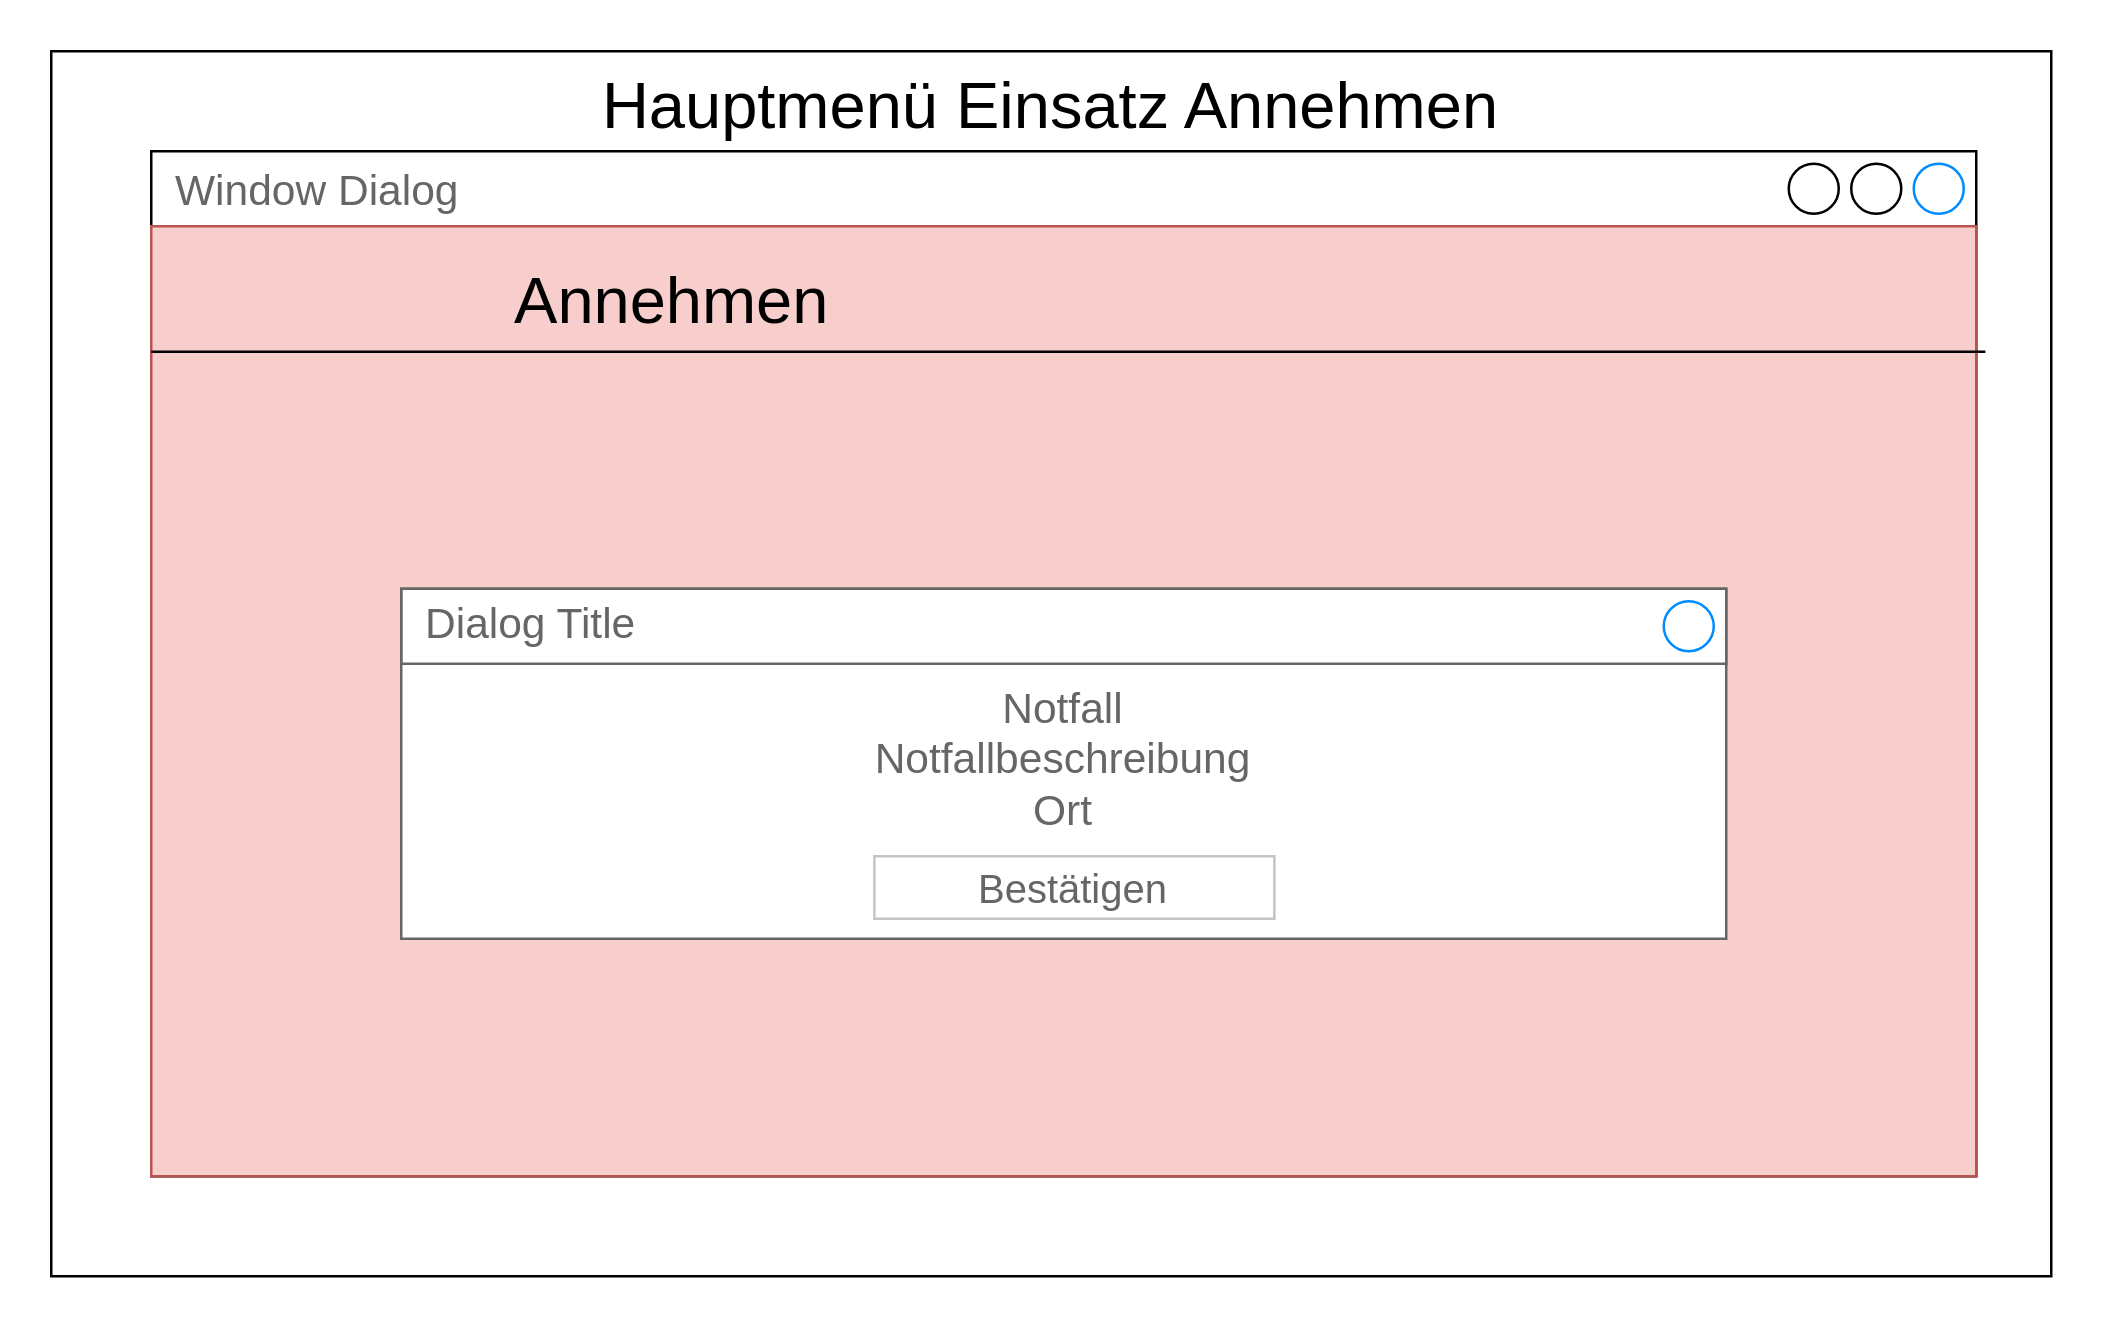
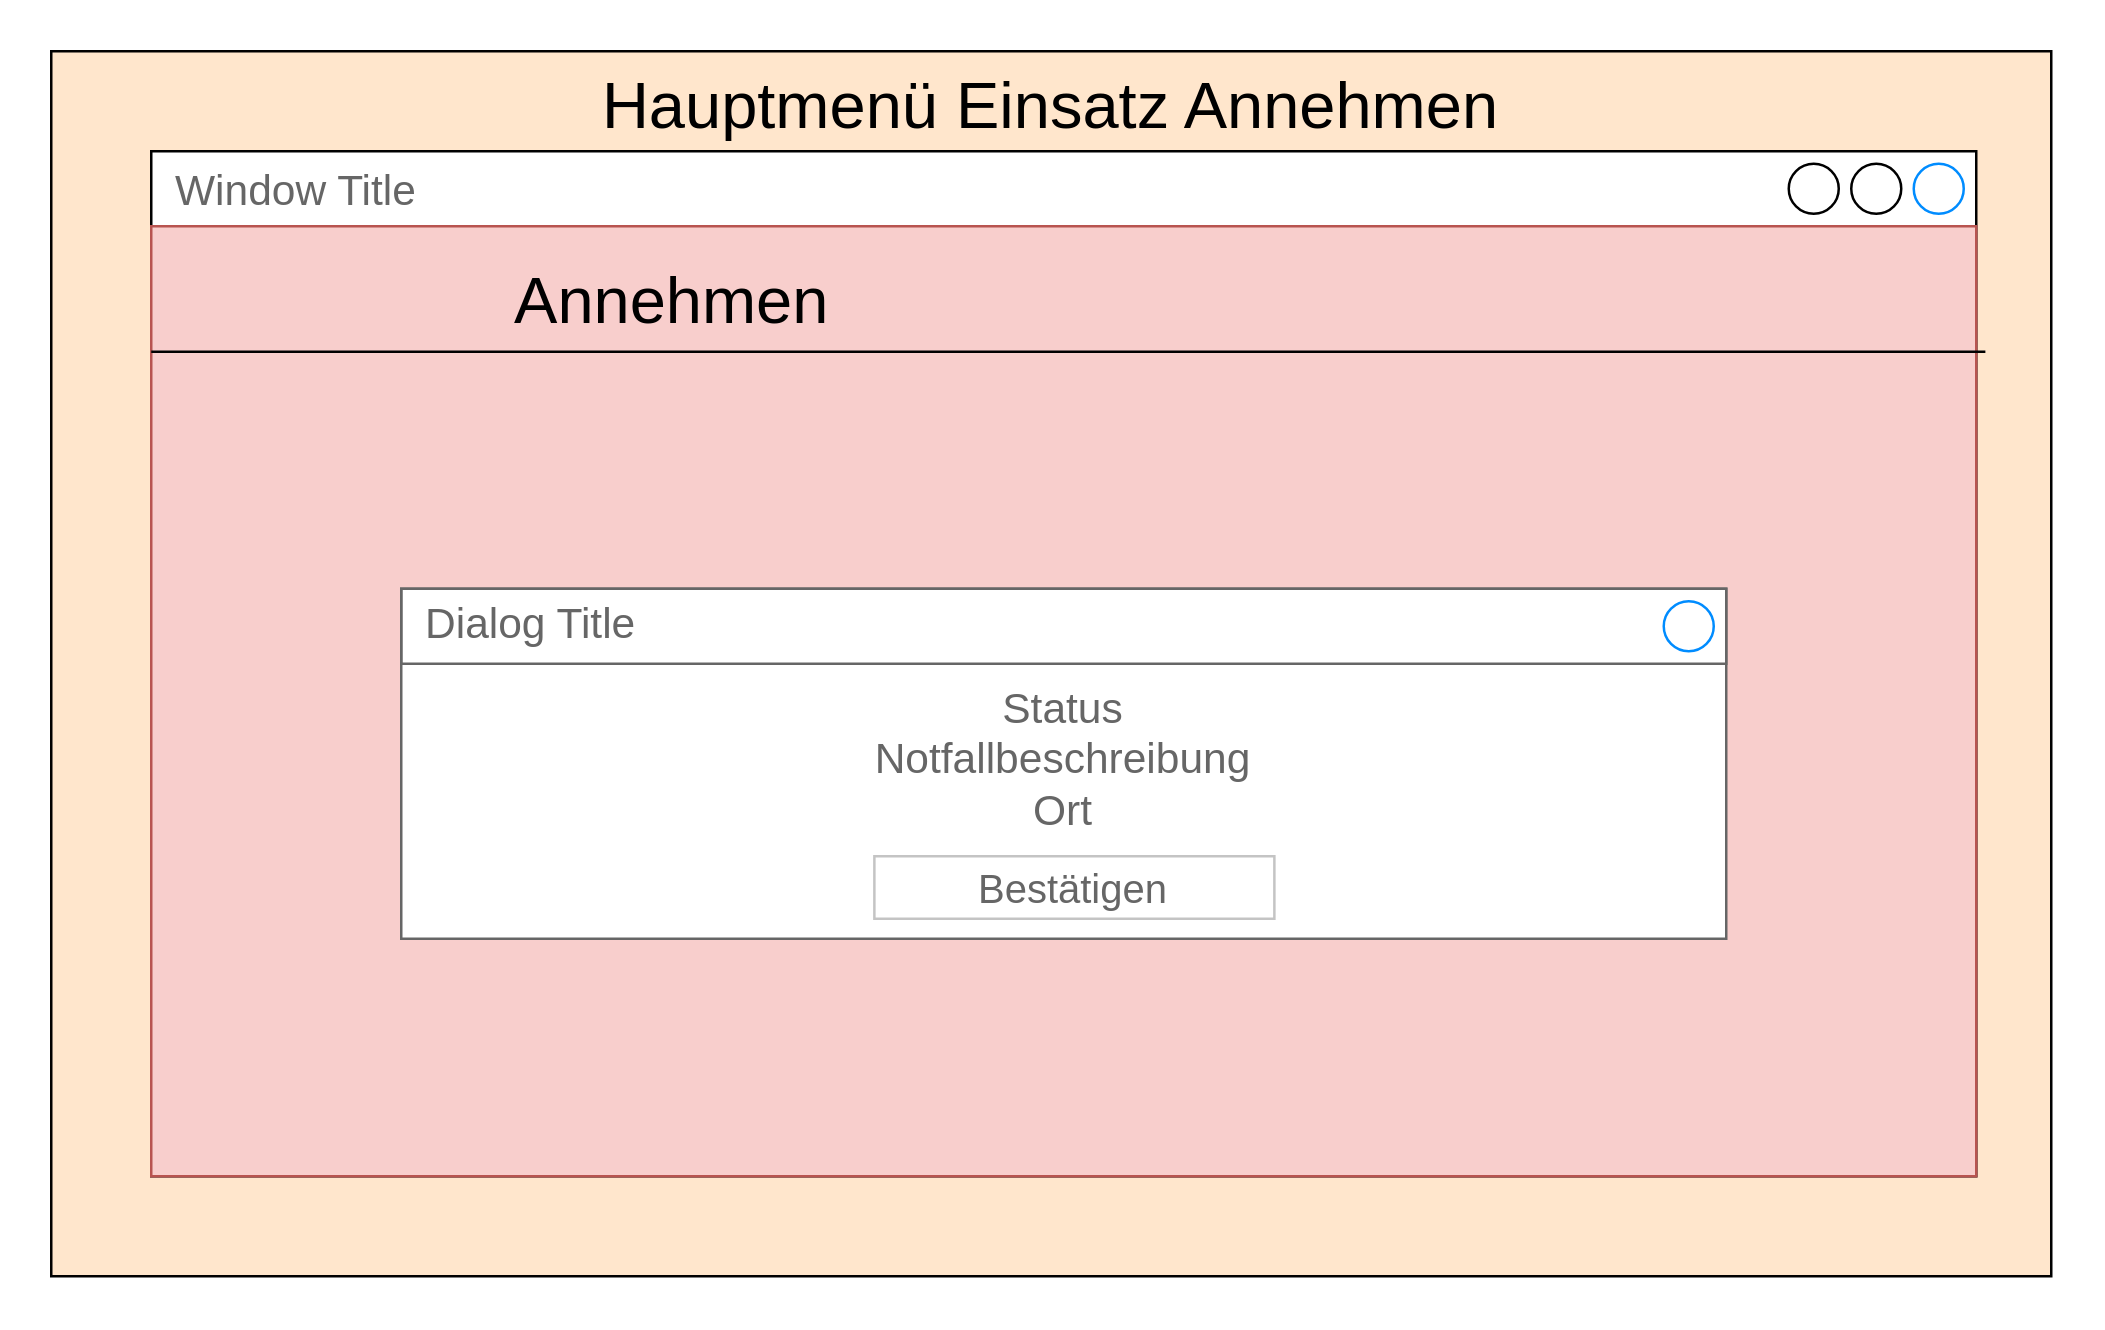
(1051, 108) -> (1051, 108)
(309, 194) -> (297, 194)
(1064, 763) -> (1064, 763)
